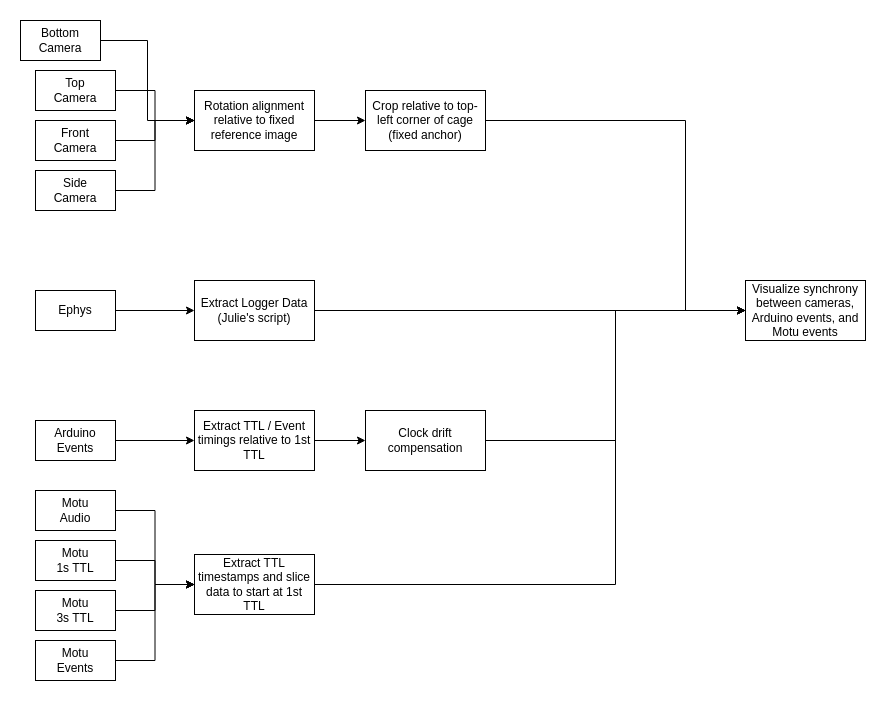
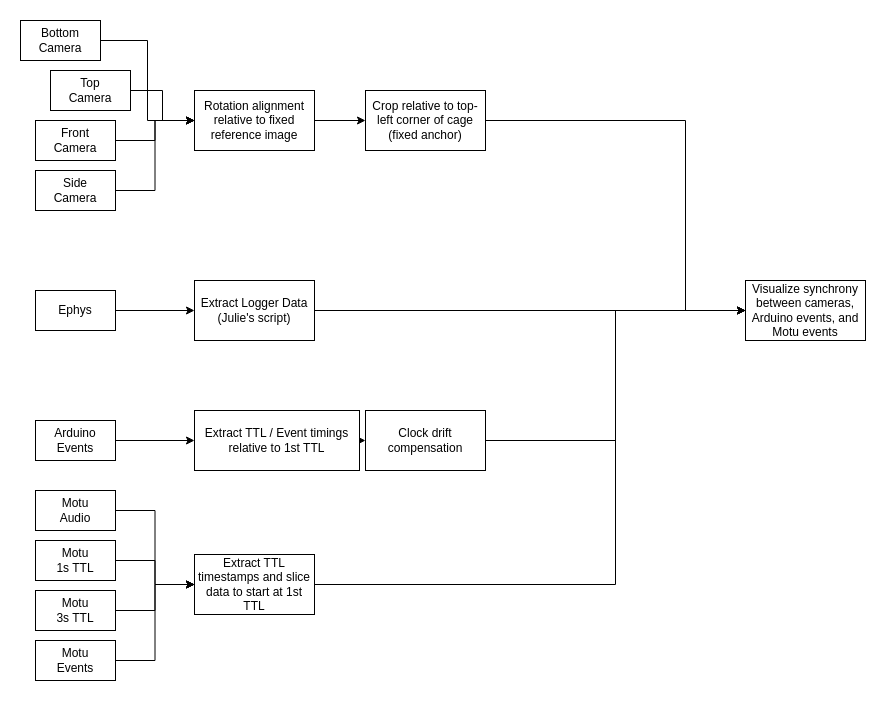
(76, 91) -> (91, 91)
(255, 441) -> (277, 441)
